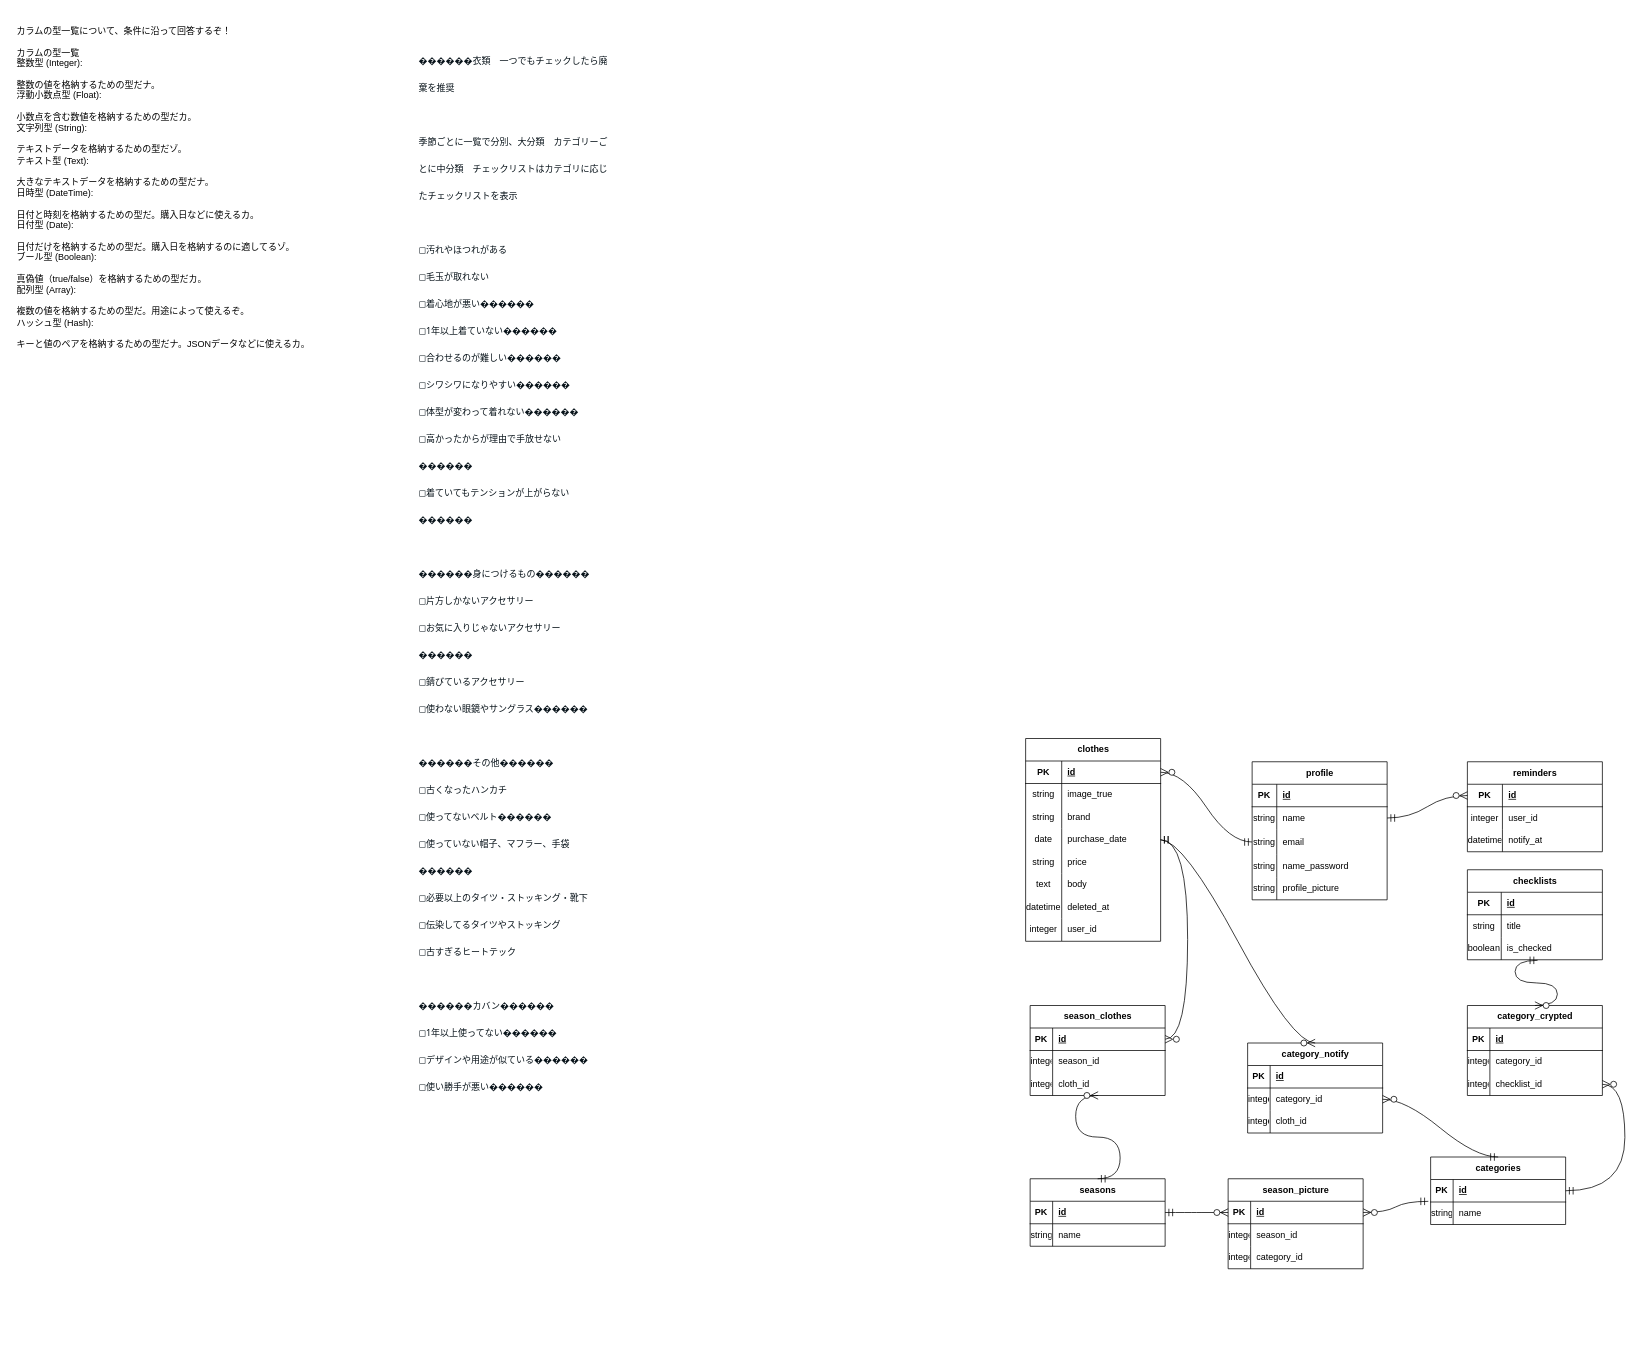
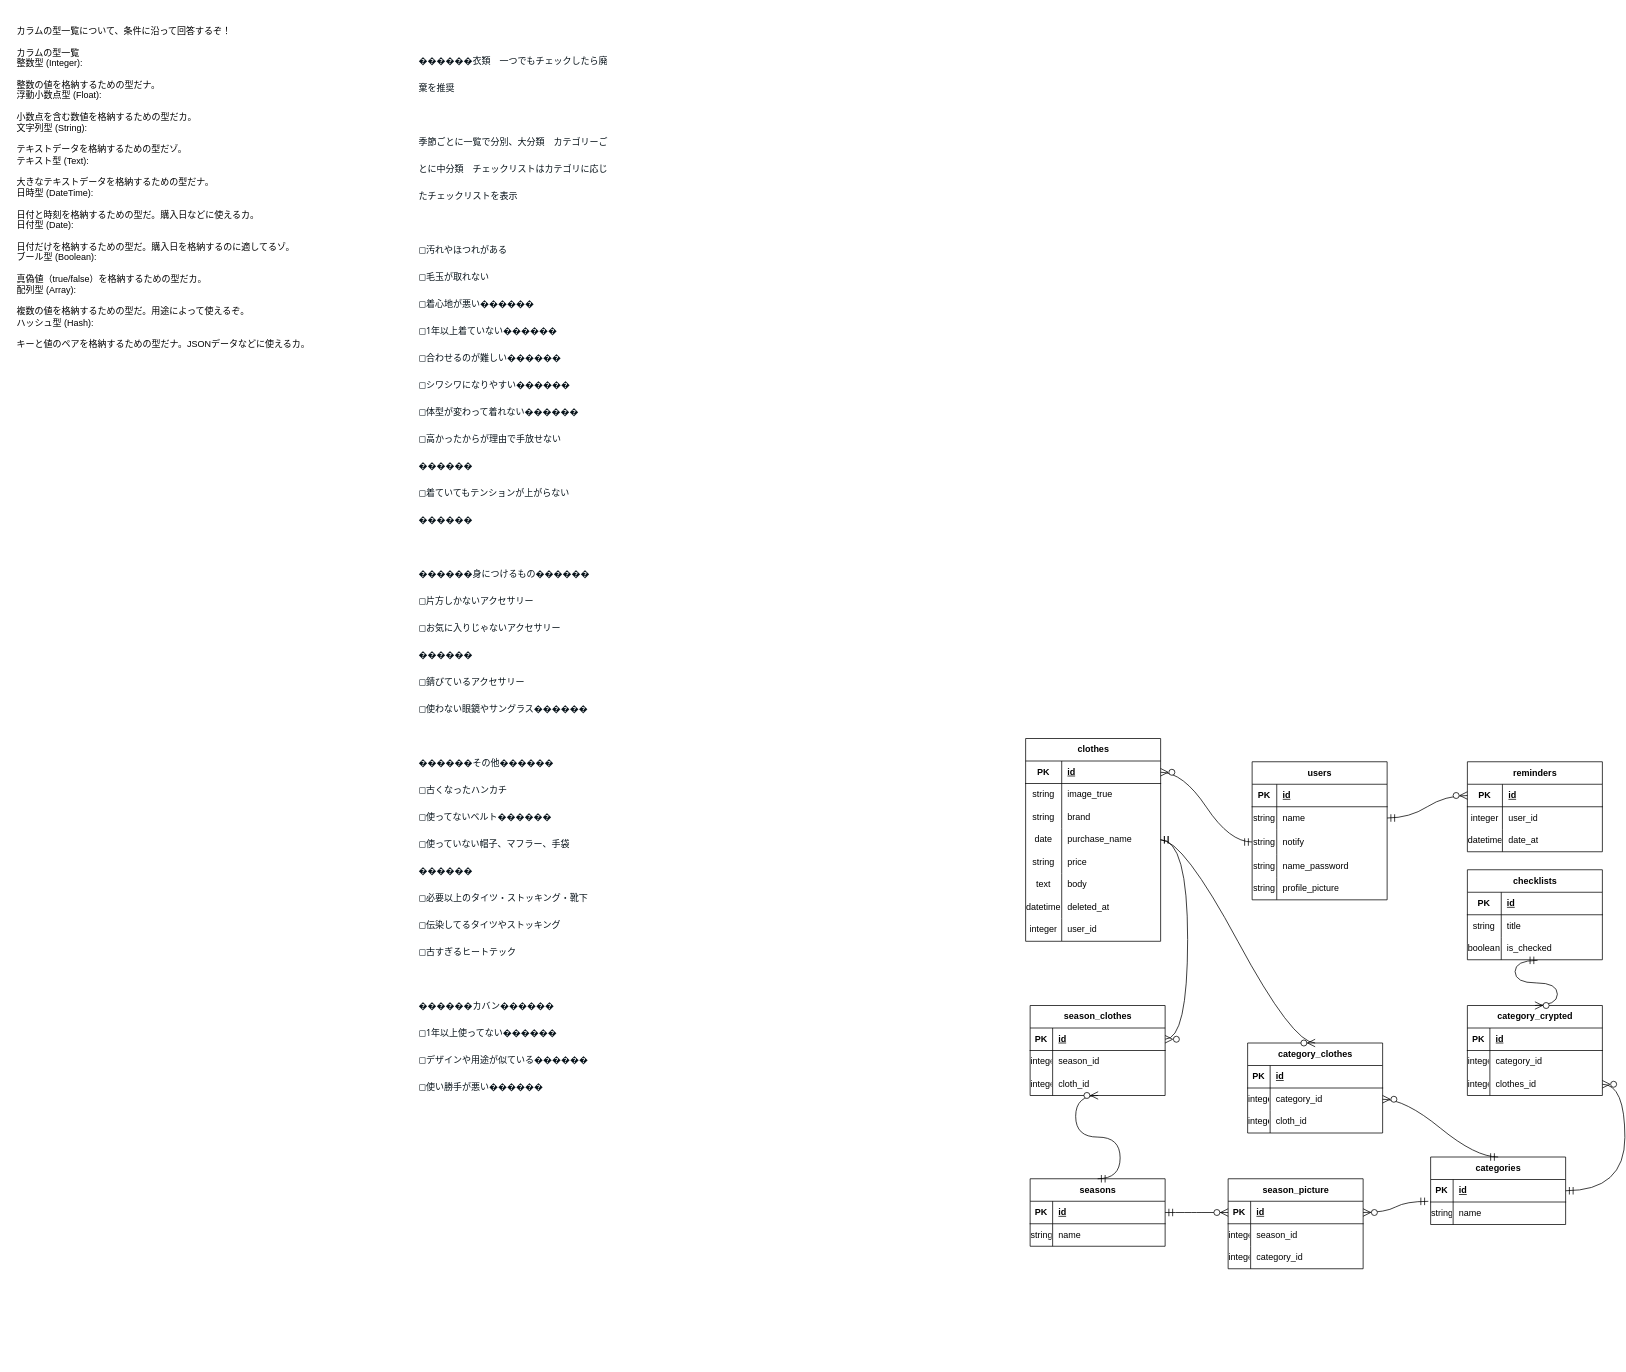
(1320, 773) -> (1320, 773)
(1100, 840) -> (1100, 840)
(1530, 840) -> (1526, 840)
(1293, 842) -> (1297, 842)
(1316, 1054) -> (1316, 1054)
(1523, 1084) -> (1519, 1084)
